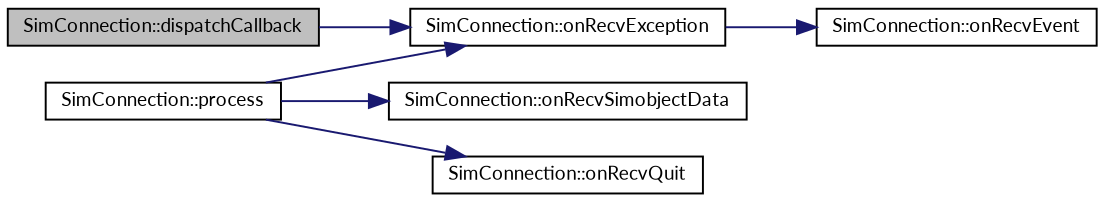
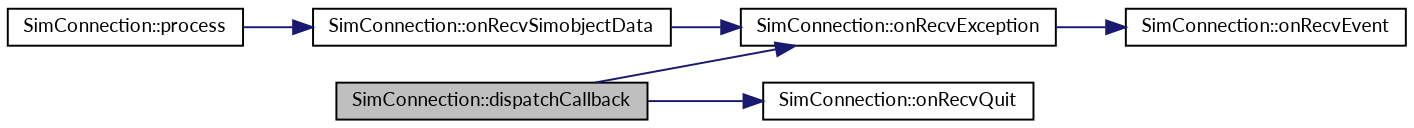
(356, 66) -> (696, 27)
(356, 136) -> (695, 101)
